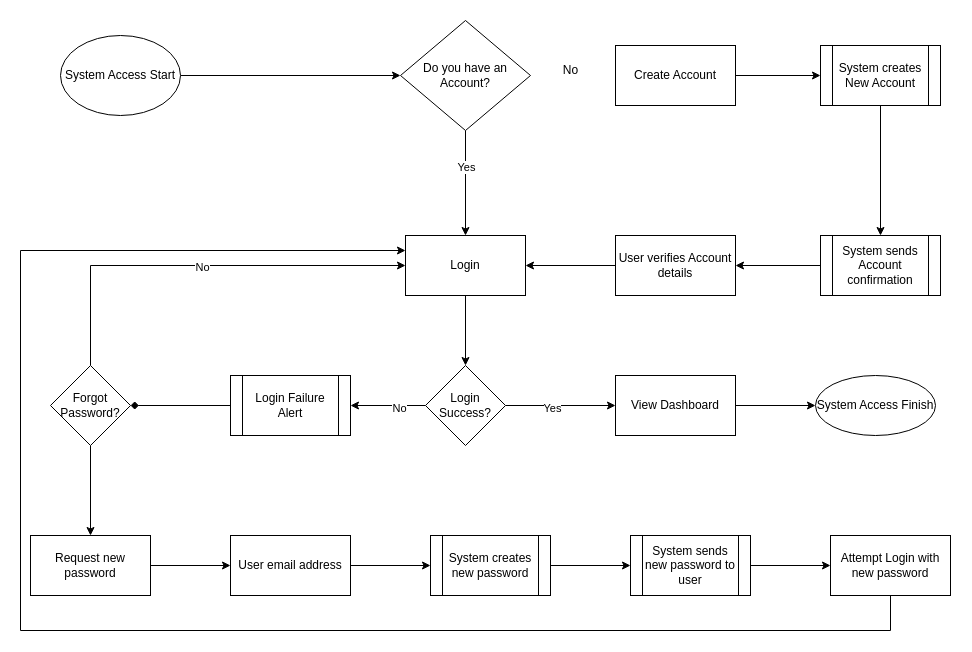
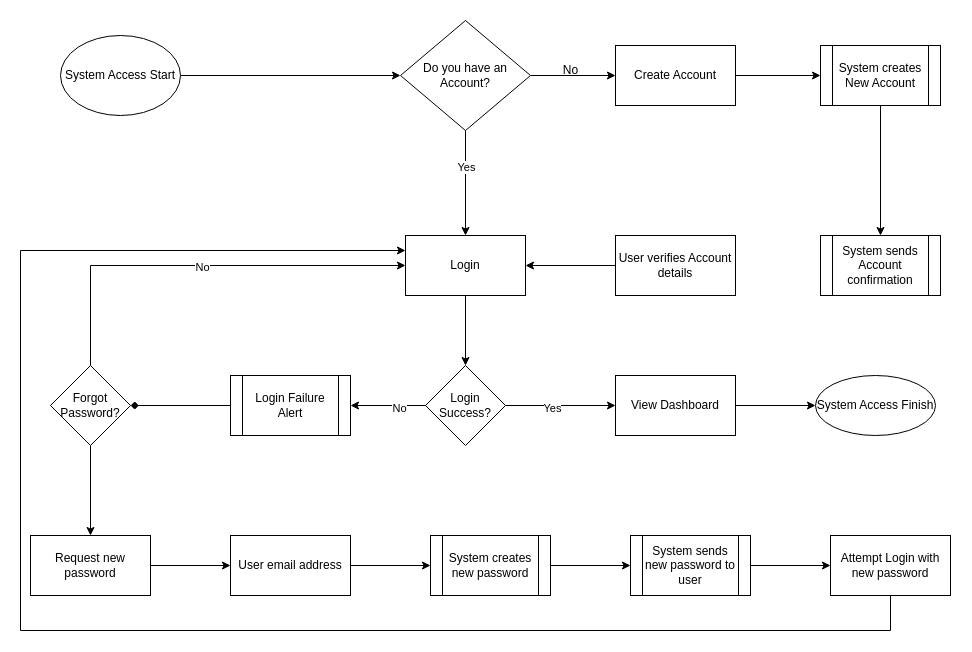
none -> (570, 76)
(781, 266) -> none
